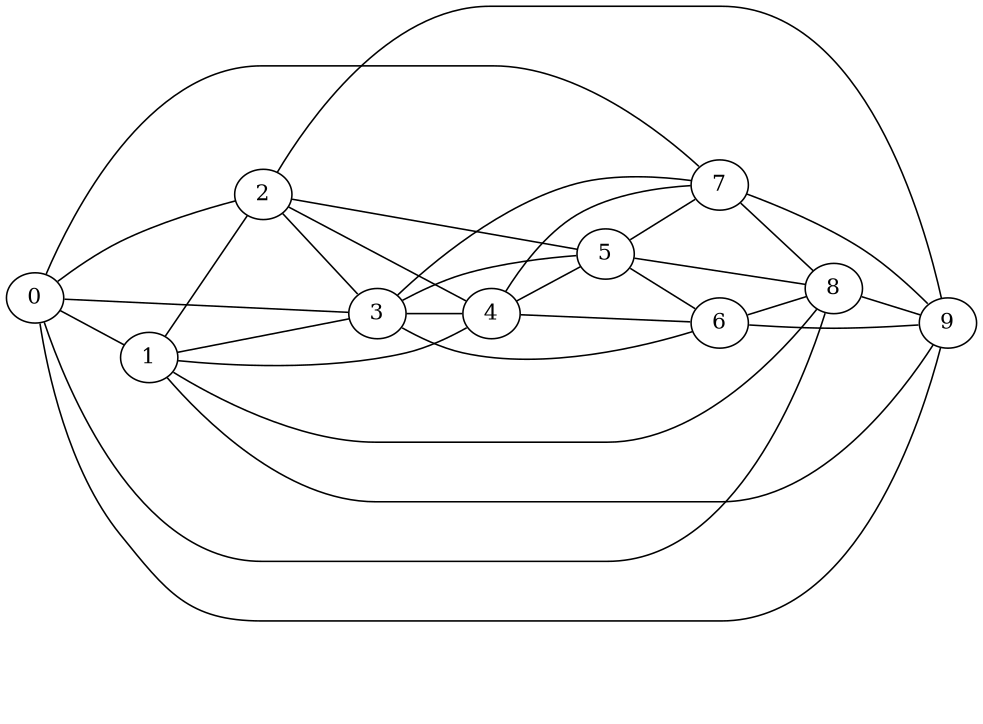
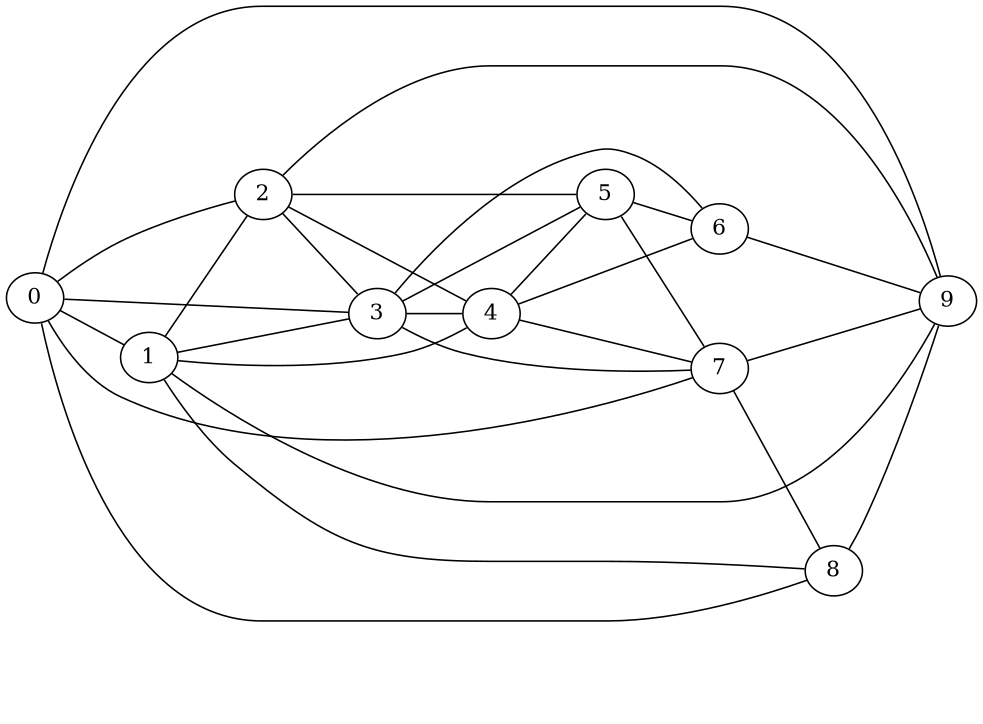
(720, 271) -> none
(777, 306) -> none
